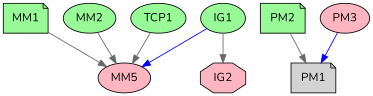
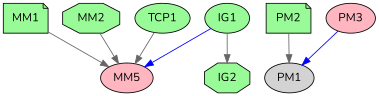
(90, 18) -> (91, 18)
(223, 78) -> (227, 78)
(313, 78) -> (289, 78)
